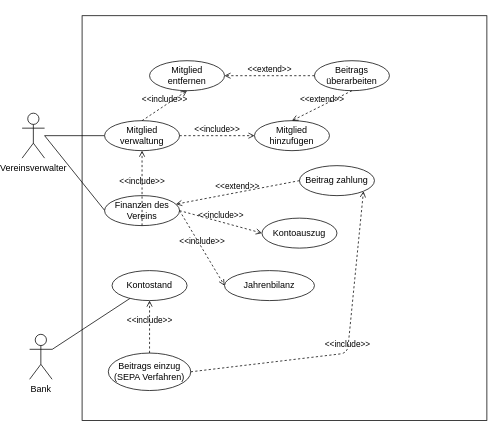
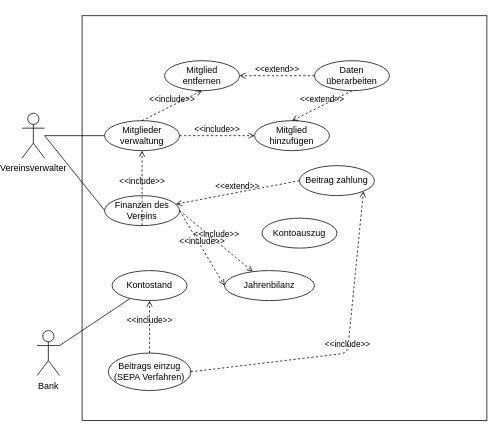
(187, 75) -> (202, 75)
(352, 75) -> (352, 75)
(142, 135) -> (142, 135)
(222, 222) -> (217, 241)
(41, 357) -> (48, 353)
